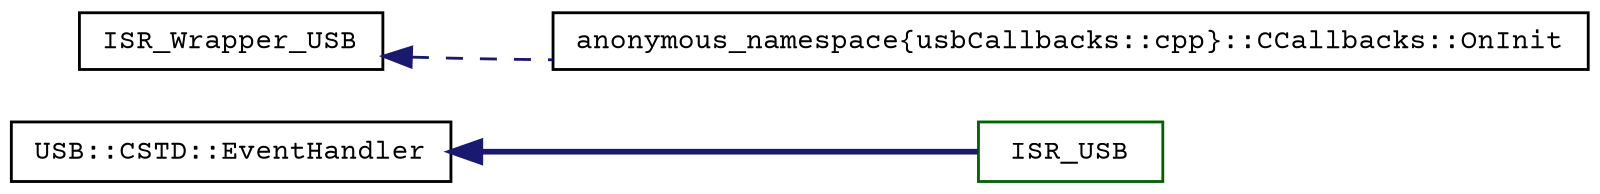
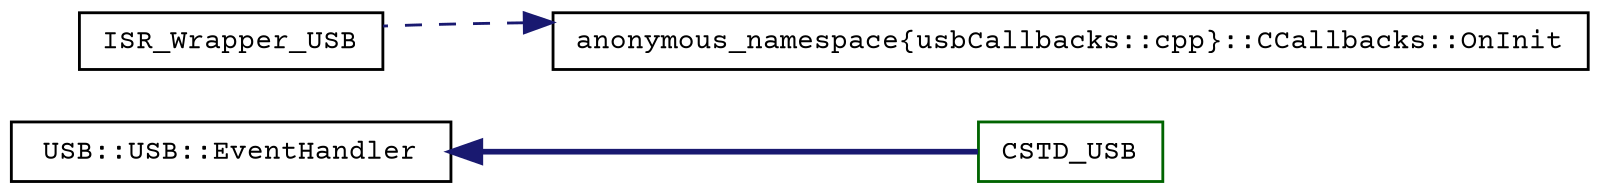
(482, 59) -> (454, 24)
(231, 152) -> (231, 152)
(1071, 152) -> (1071, 152)
